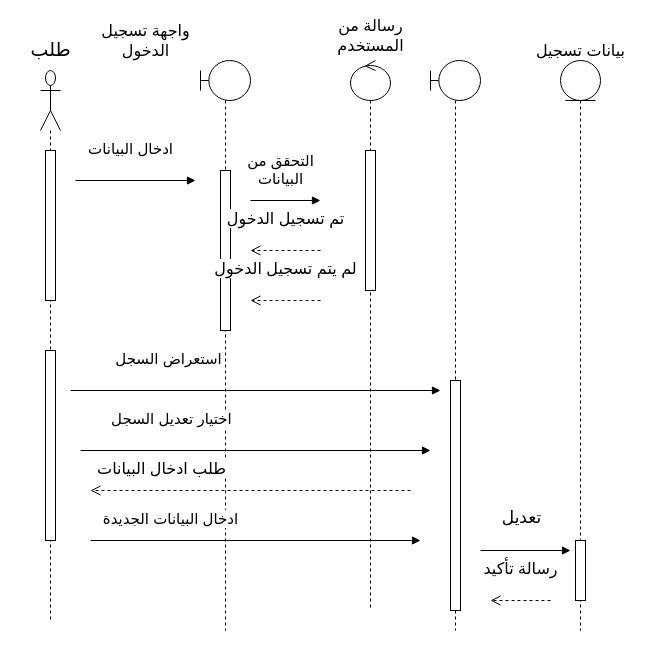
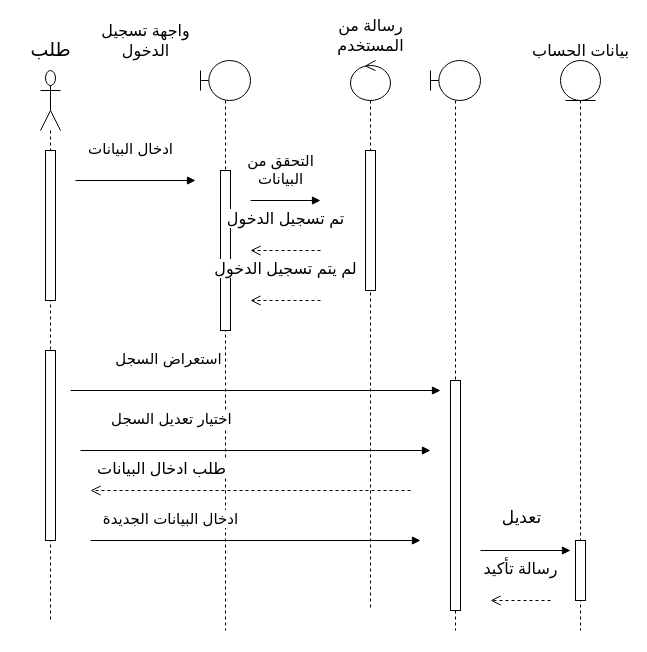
(581, 51) -> (581, 51)
